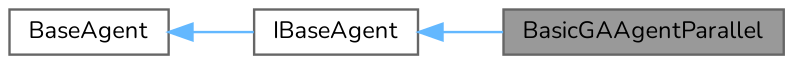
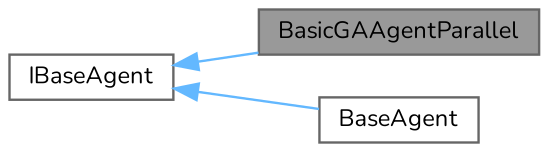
(223, 32) -> (259, 100)
